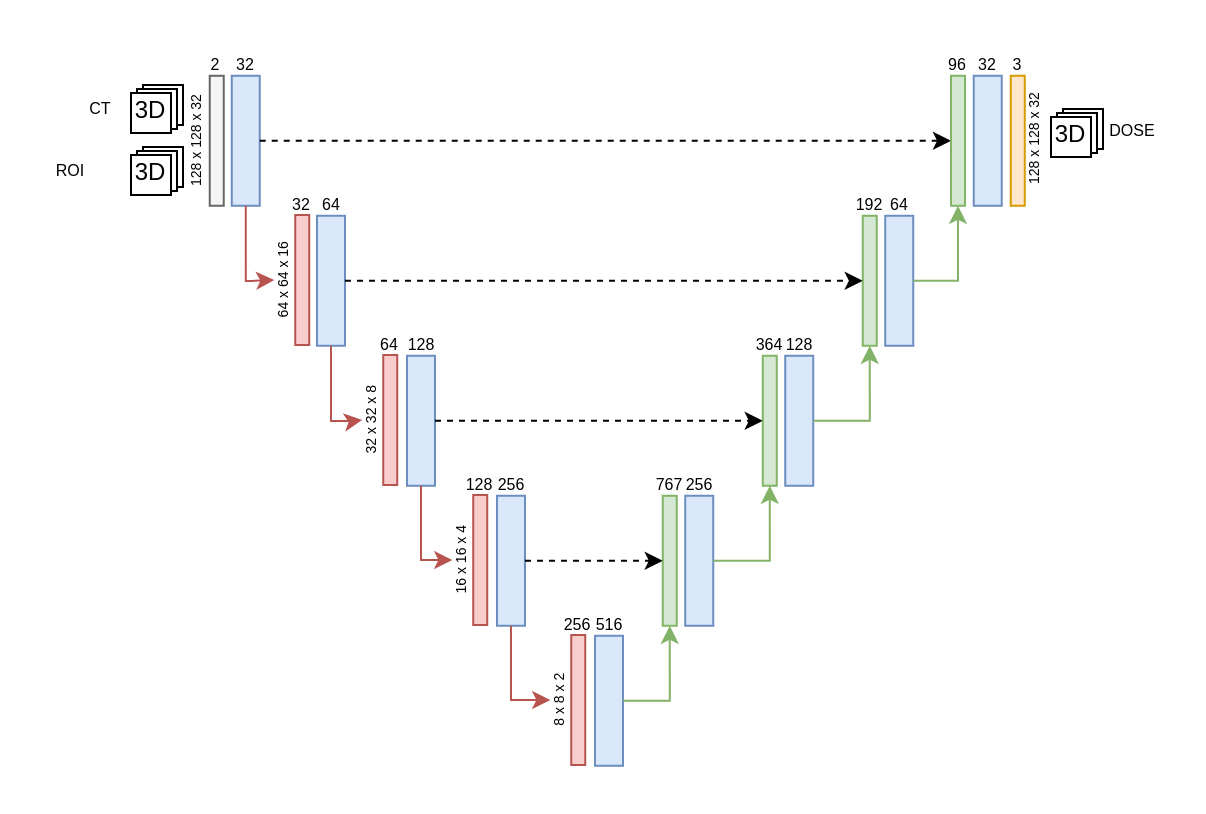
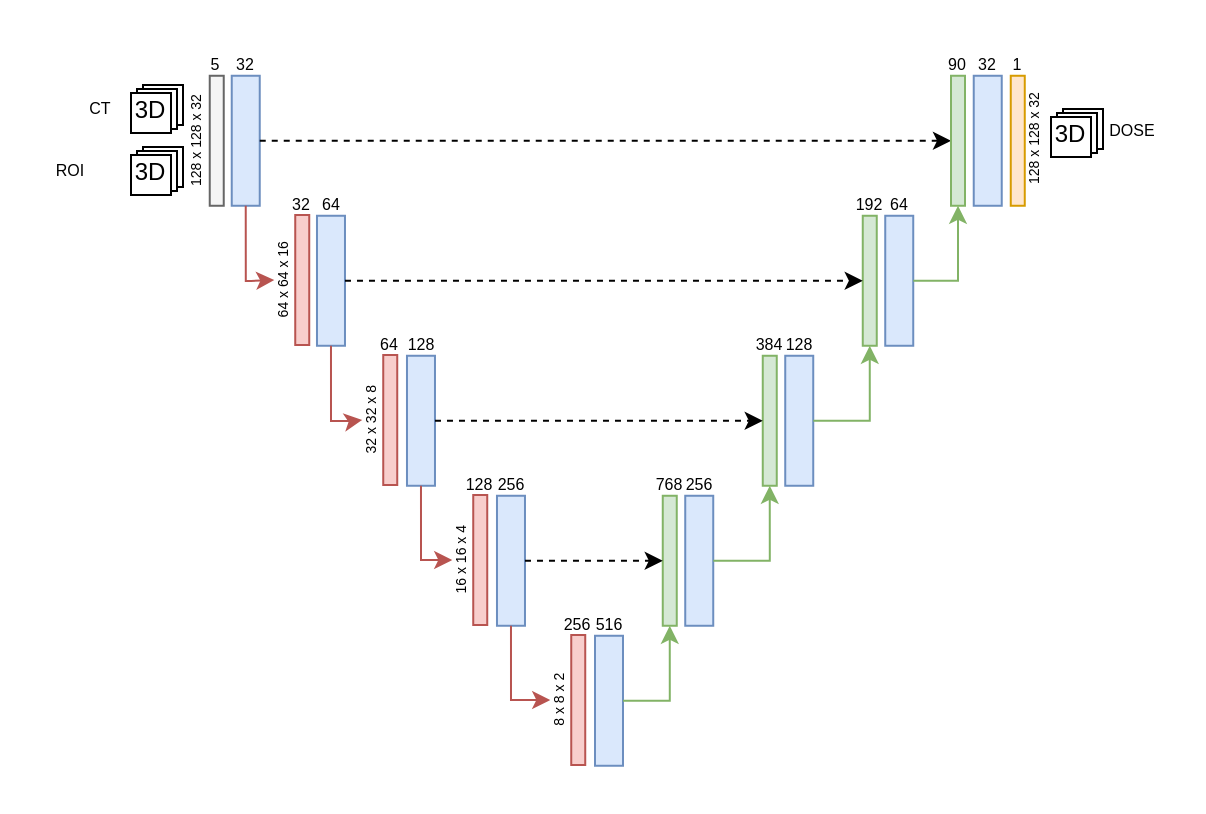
(216, 65) -> (216, 65)
(958, 65) -> (958, 65)
(1018, 65) -> (1018, 65)
(770, 345) -> (770, 345)
(670, 485) -> (670, 485)
